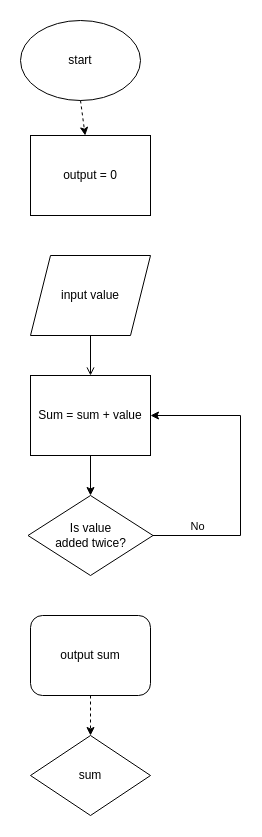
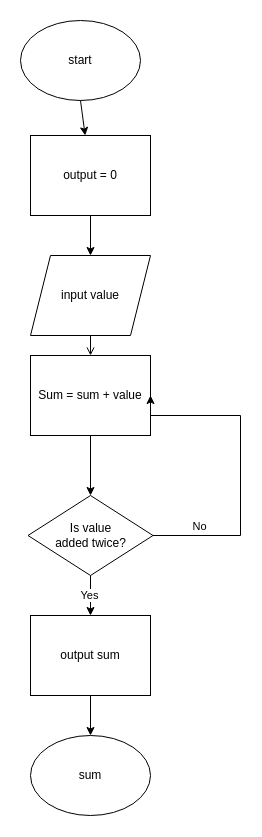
(82, 115) -> (82, 115)
none -> (91, 232)
(91, 416) -> (91, 396)
none -> (91, 592)
(91, 656) -> (91, 656)
(91, 711) -> (91, 711)
(91, 776) -> (91, 776)
